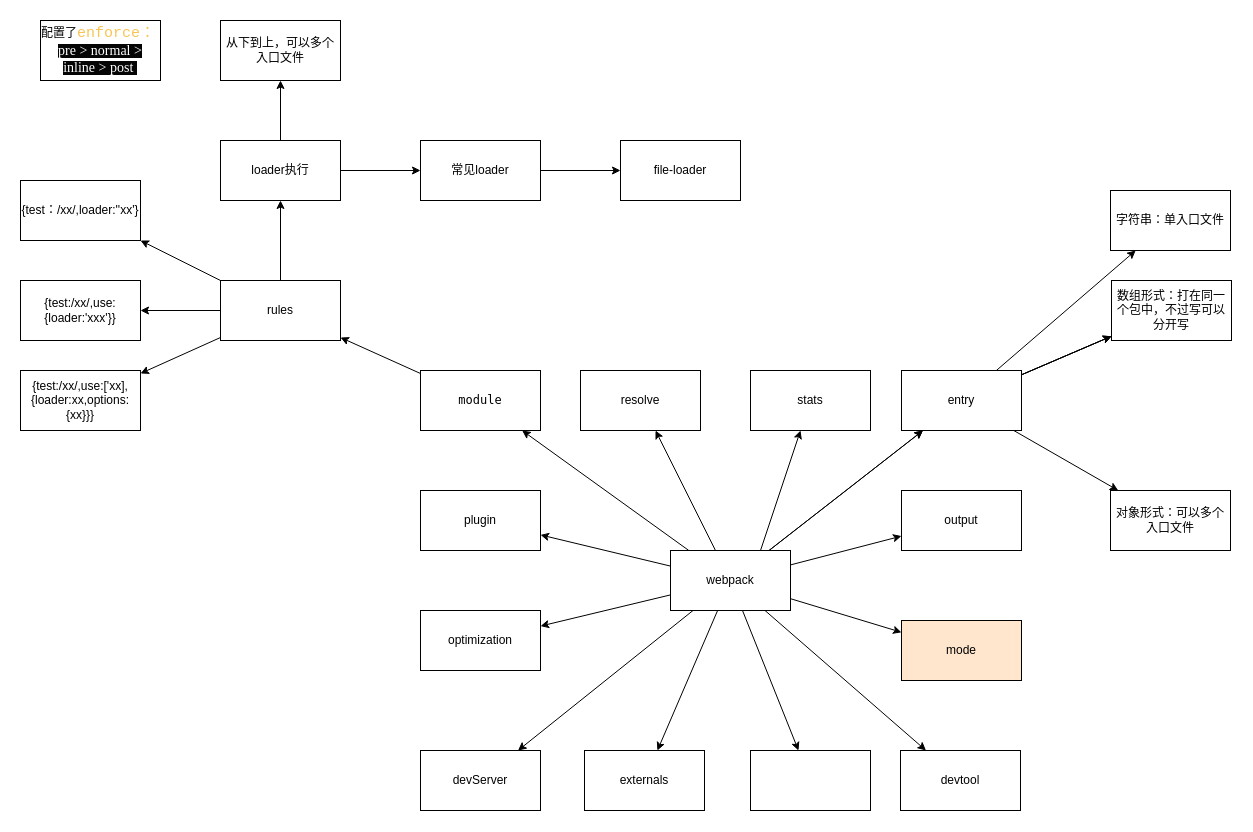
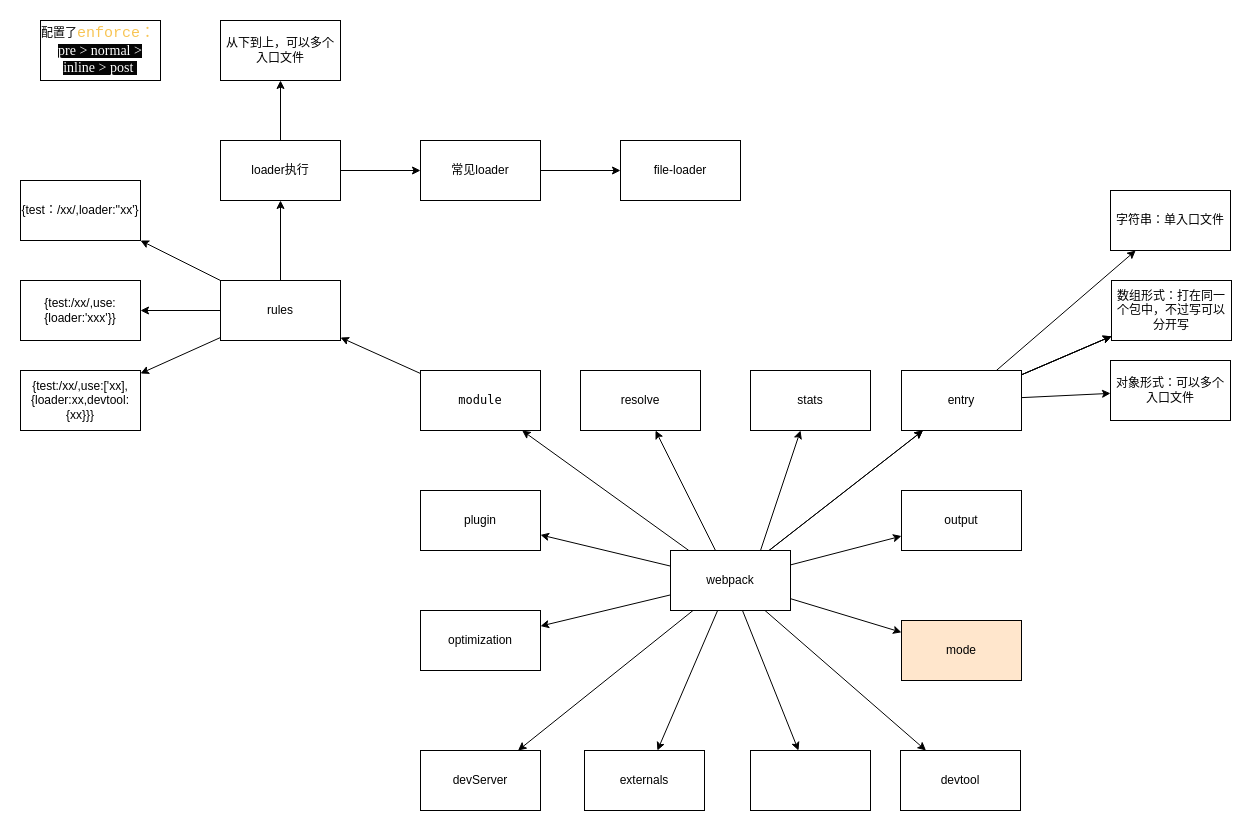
(81, 401) -> (81, 401)
(1171, 521) -> (1171, 391)
